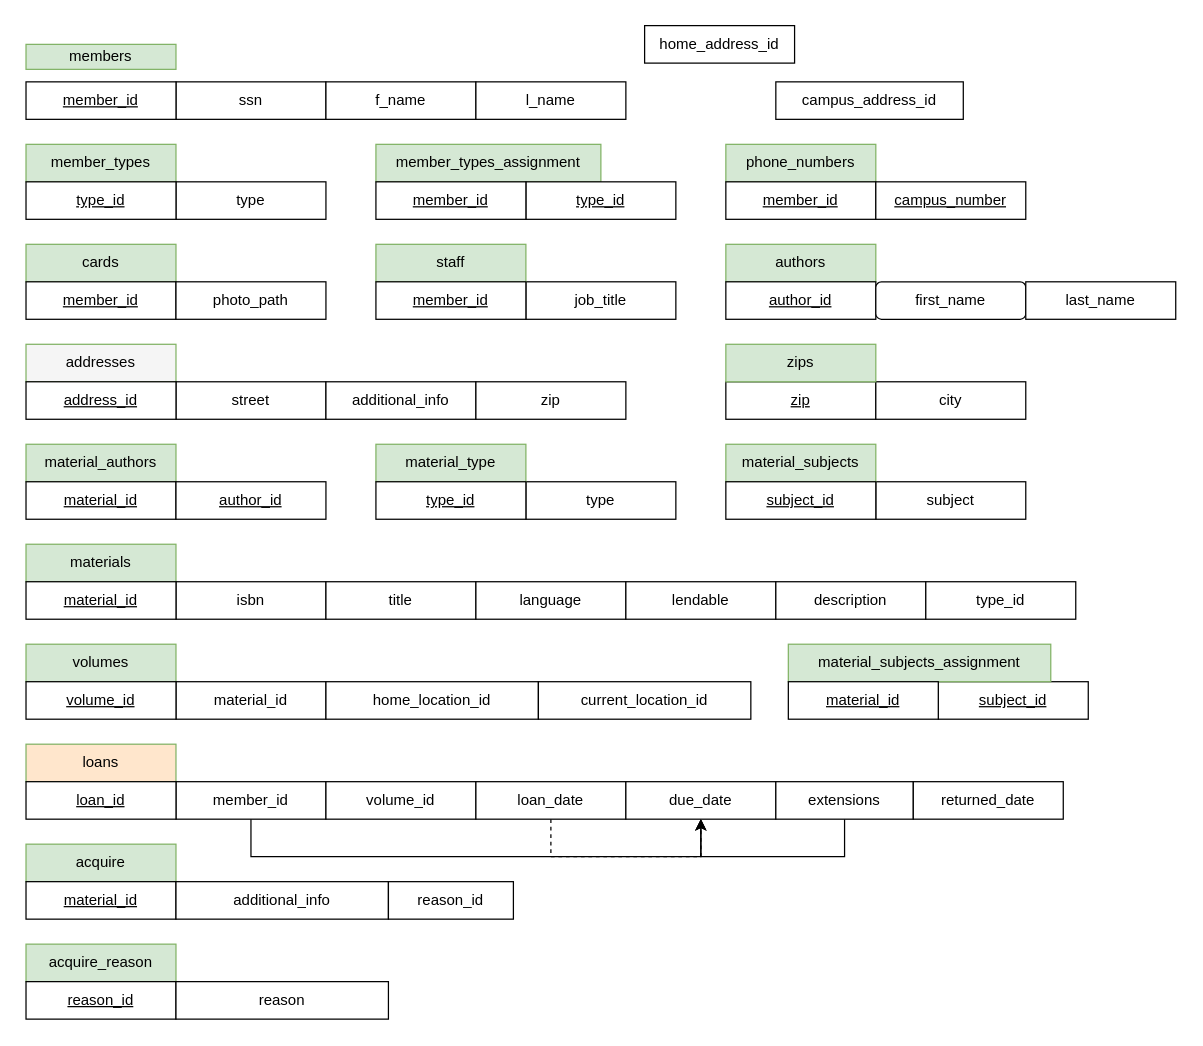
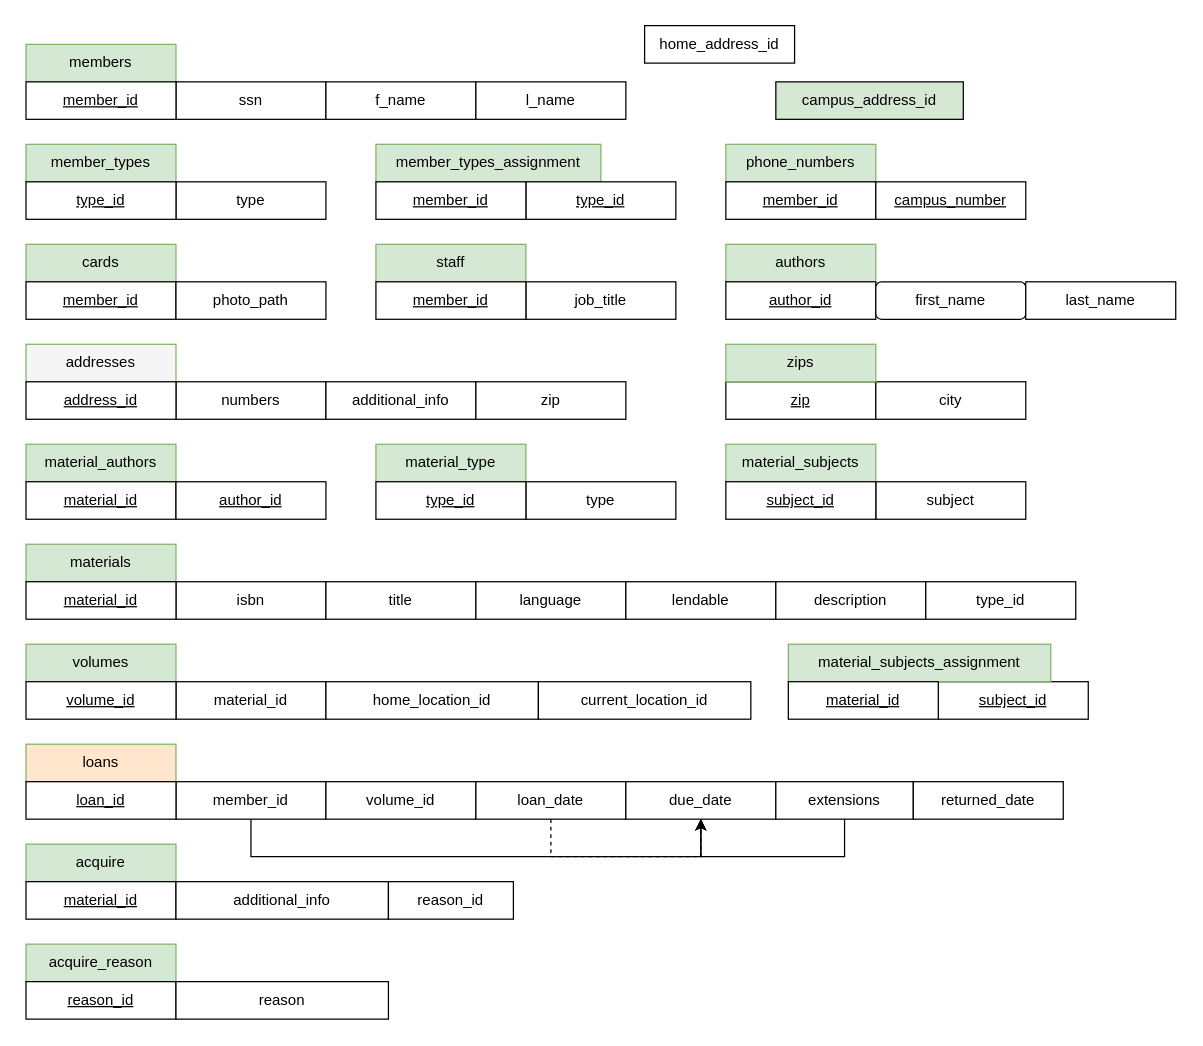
(101, 57) -> (101, 63)
(869, 101) -> (869, 101)
(251, 401) -> (251, 401)
